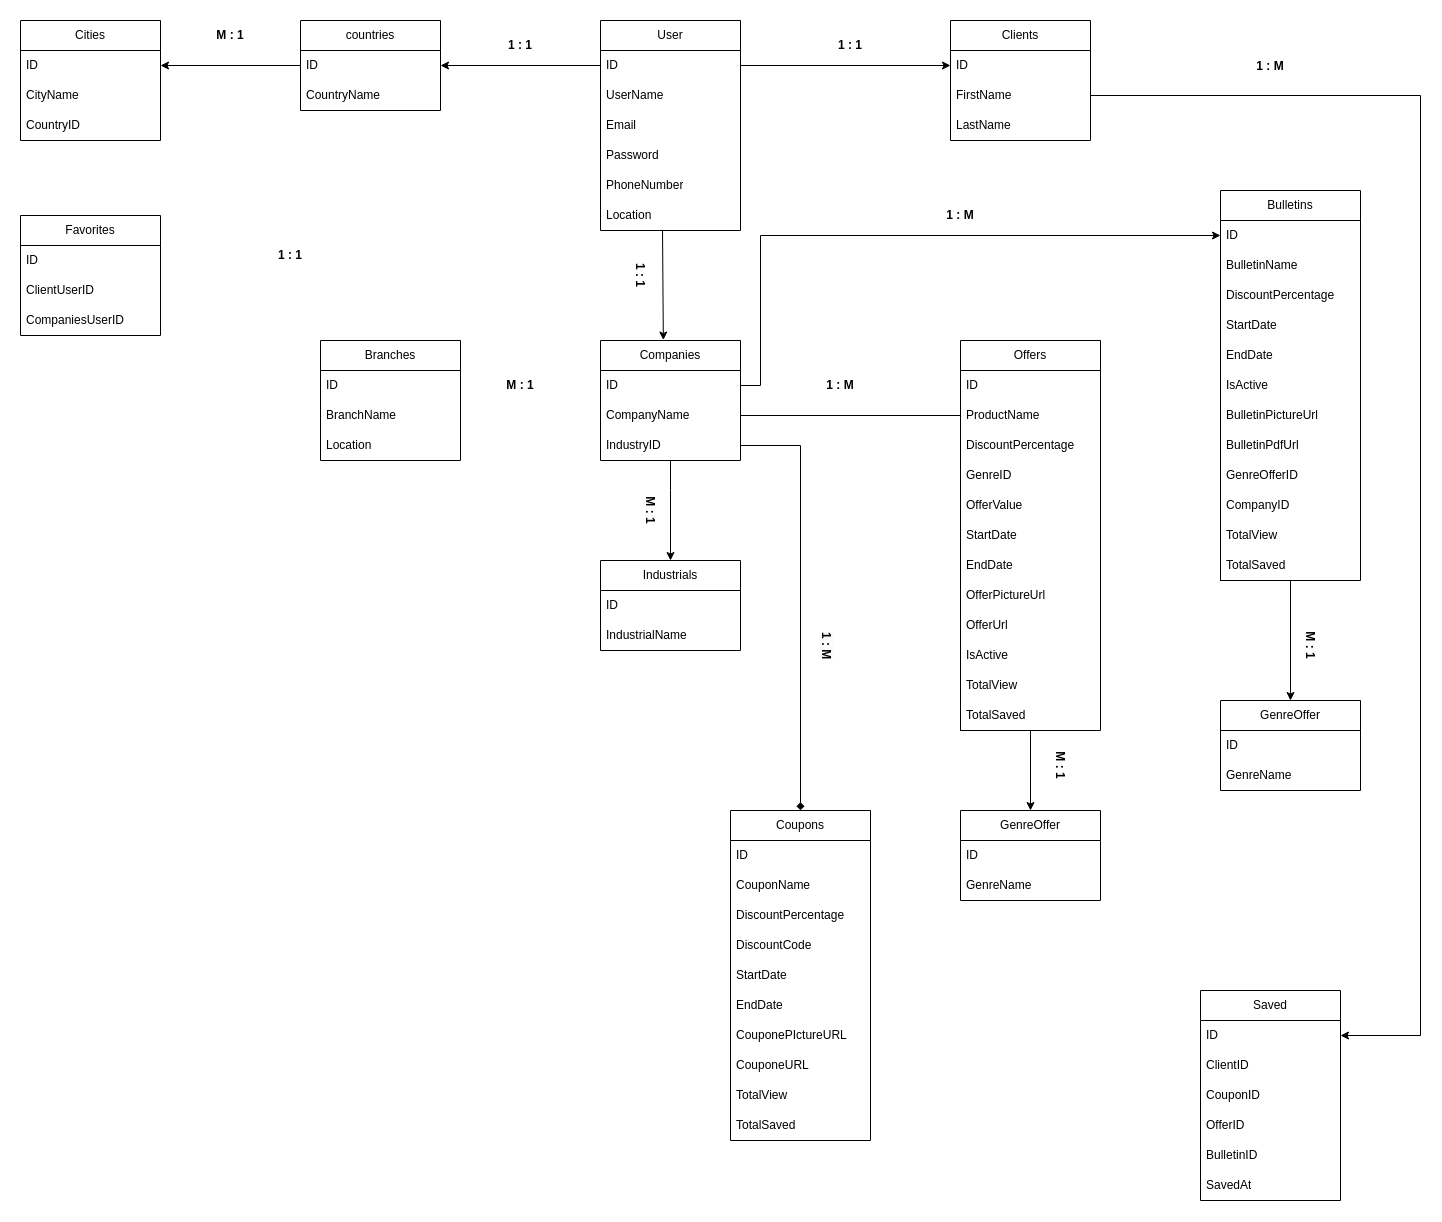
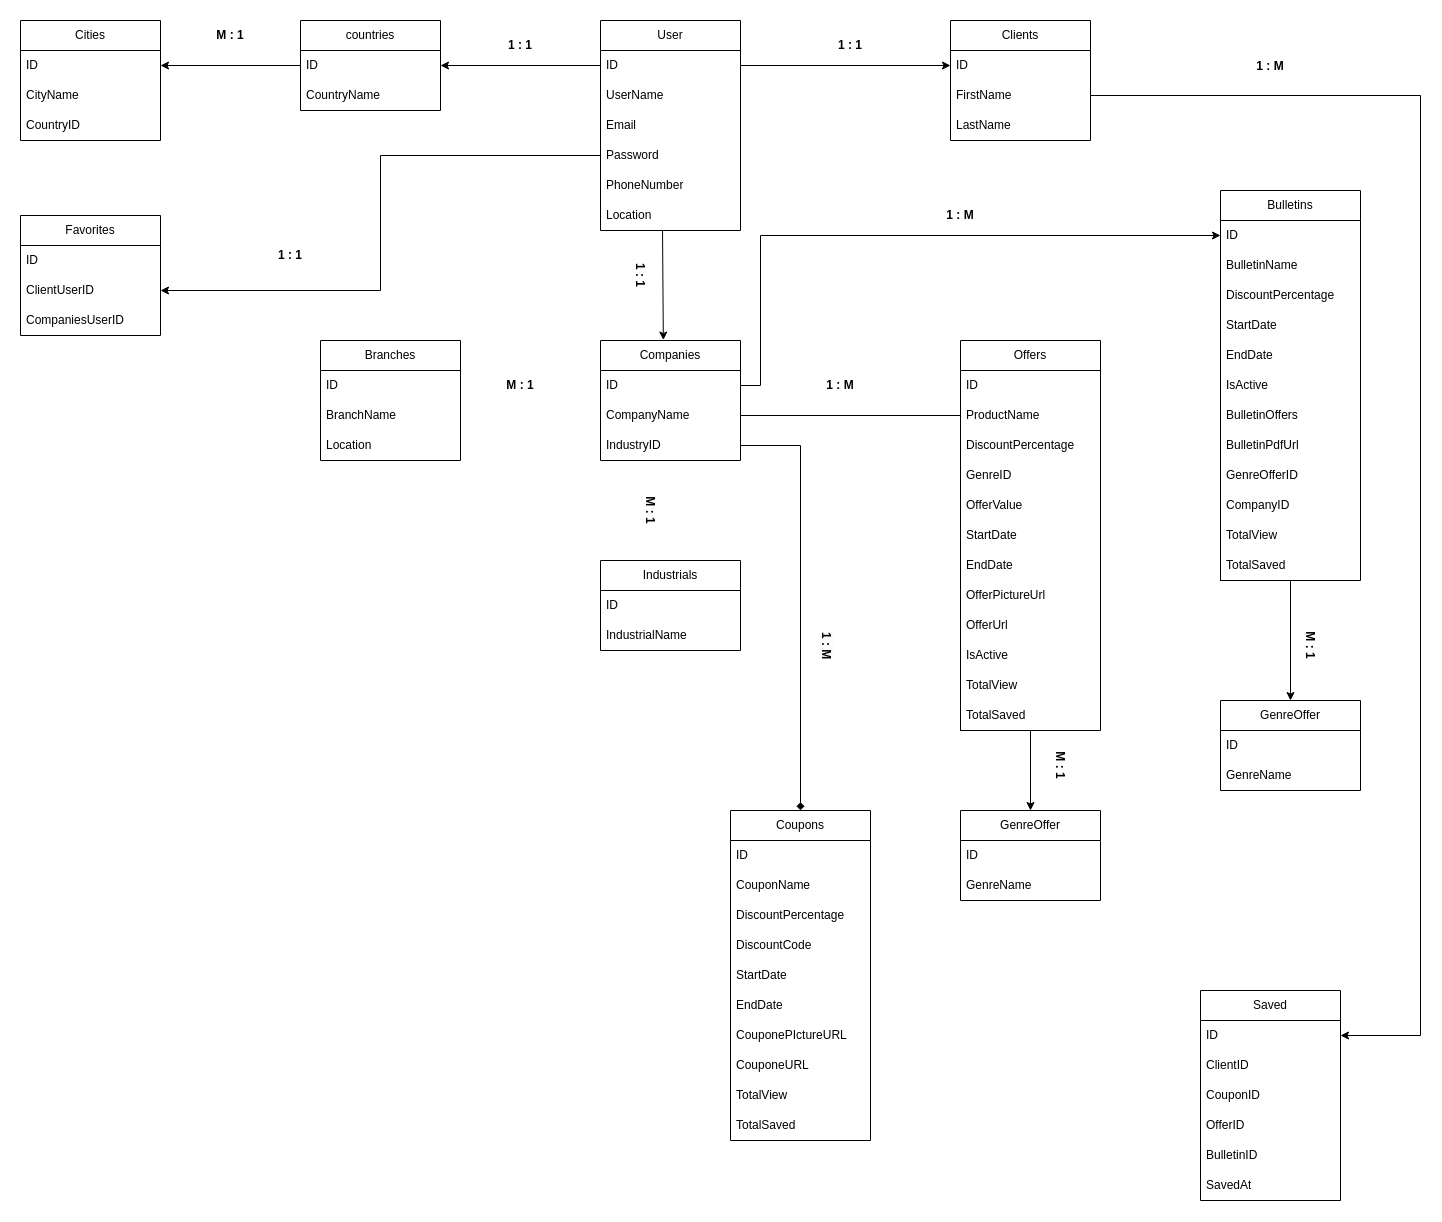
none -> (381, 221)
(1279, 416) -> (1269, 416)
(671, 508) -> none
